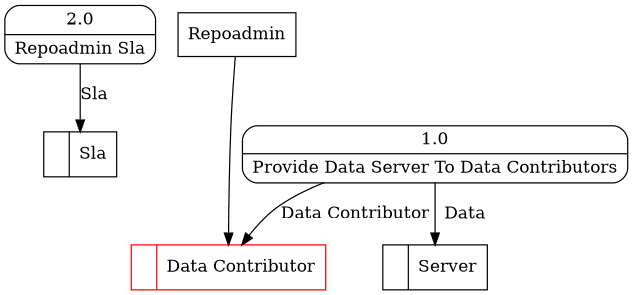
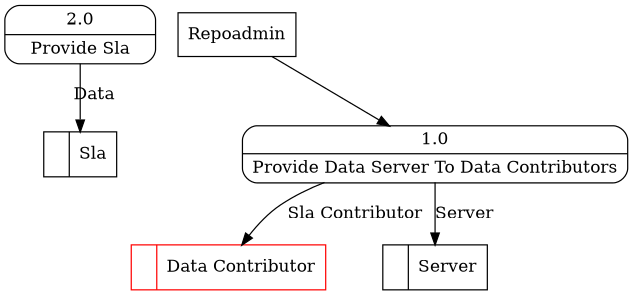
(80, 49) -> (80, 49)
(94, 95) -> (94, 95)
(230, 145) -> (325, 88)
(355, 214) -> (355, 214)
(465, 214) -> (465, 214)
